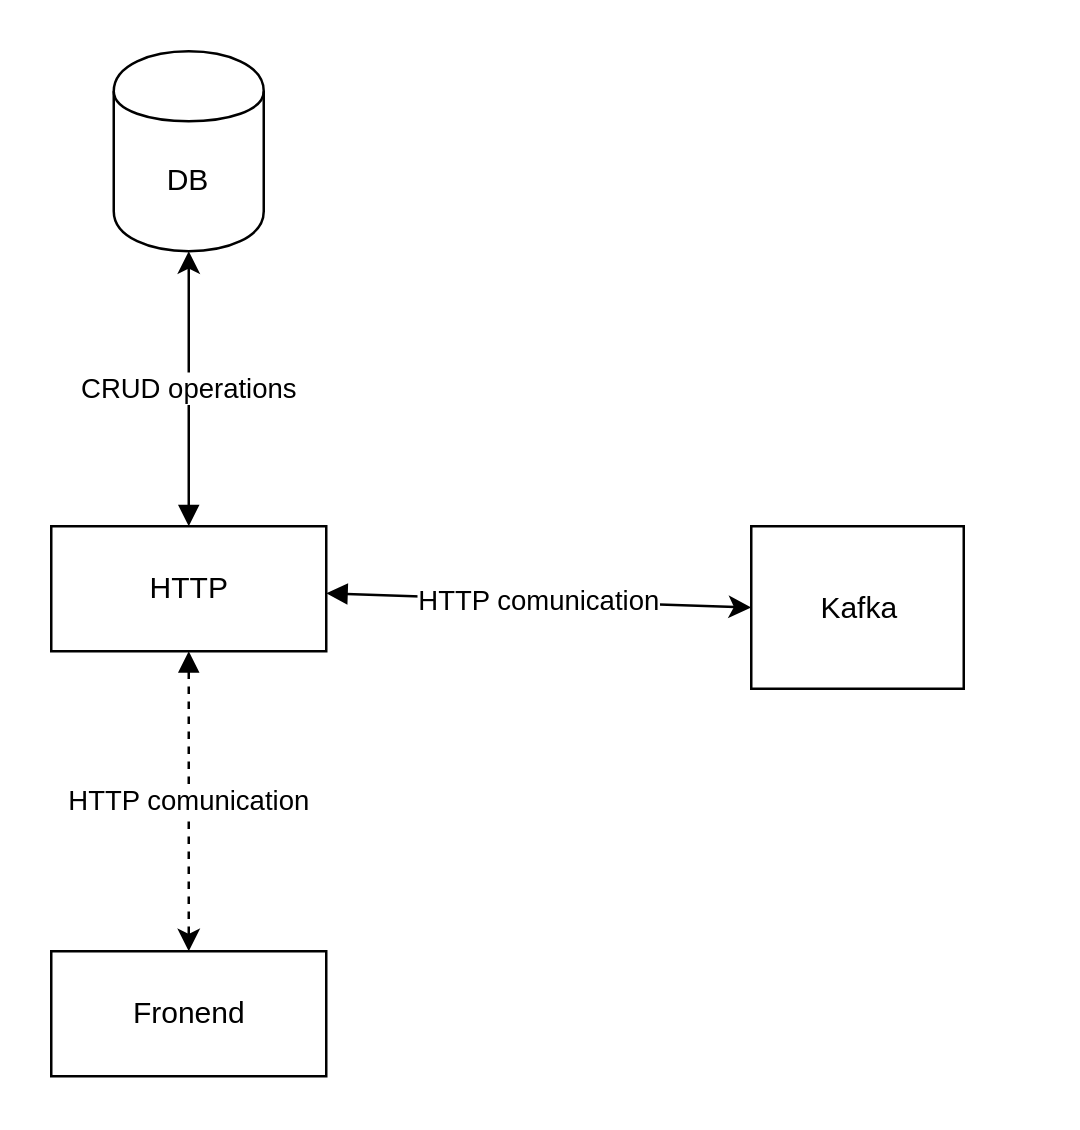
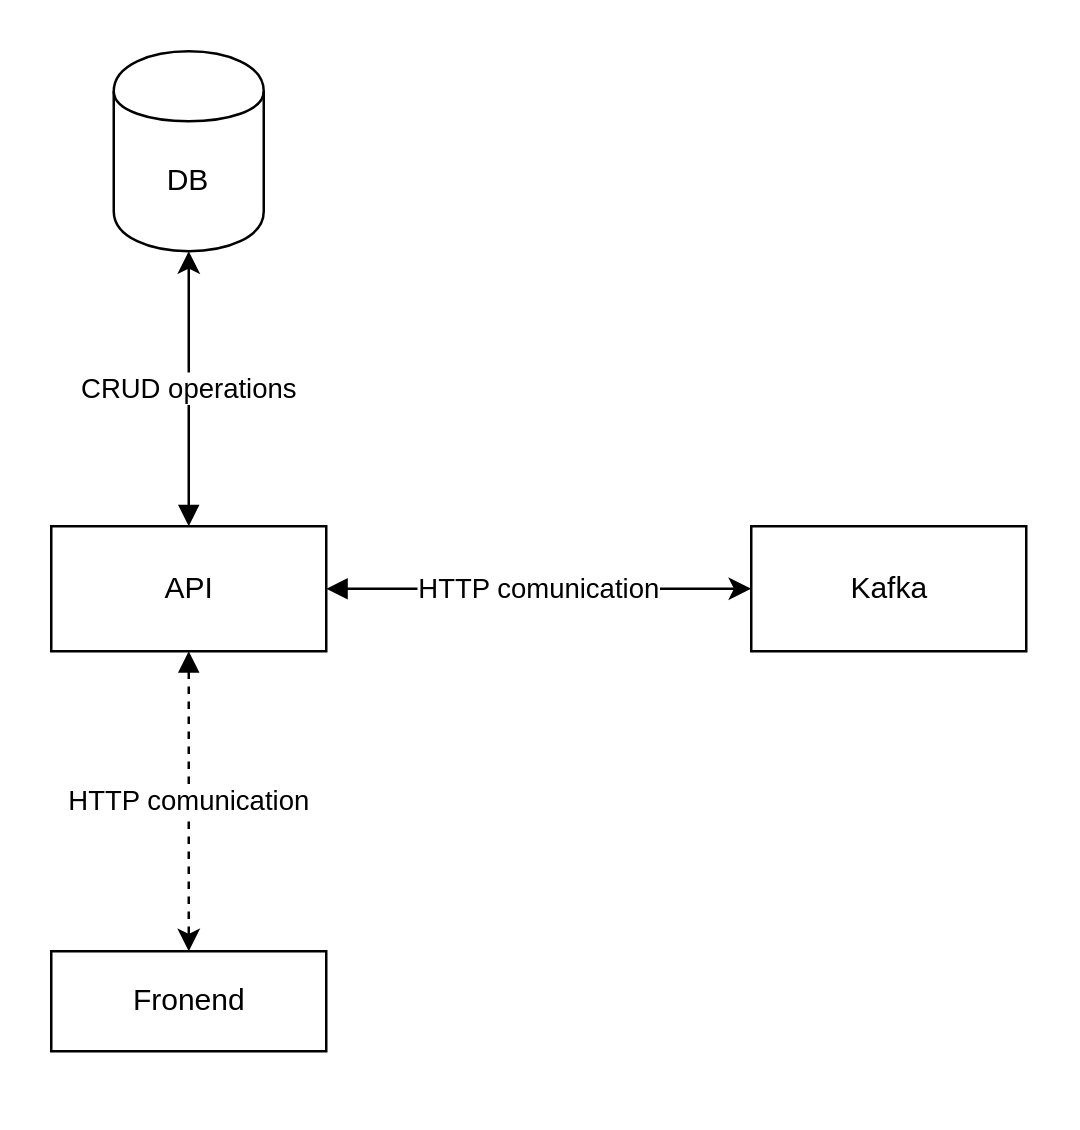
(190, 589) -> (190, 589)
(858, 608) -> (889, 589)
(189, 1014) -> (189, 1001)
